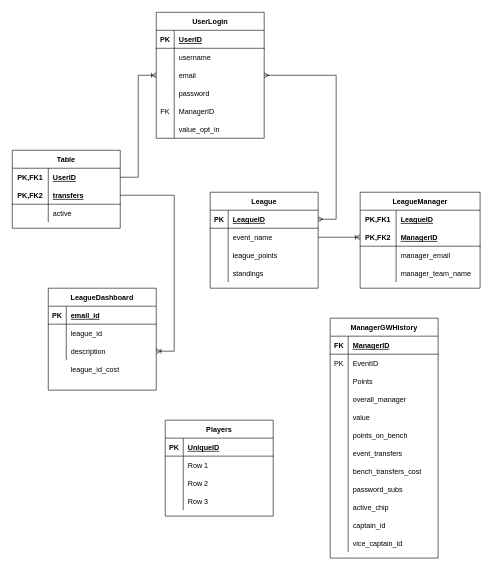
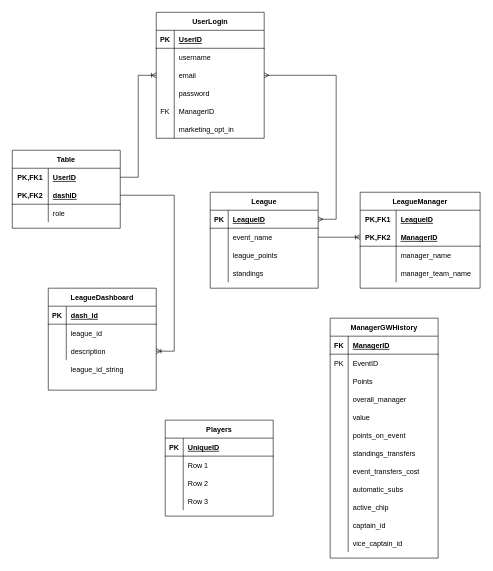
(201, 130) -> (209, 130)
(71, 196) -> (65, 196)
(64, 214) -> (60, 214)
(425, 256) -> (425, 256)
(84, 316) -> (84, 316)
(97, 370) -> (100, 370)
(382, 436) -> (382, 436)
(383, 454) -> (390, 454)
(393, 472) -> (393, 472)
(379, 490) -> (380, 490)
